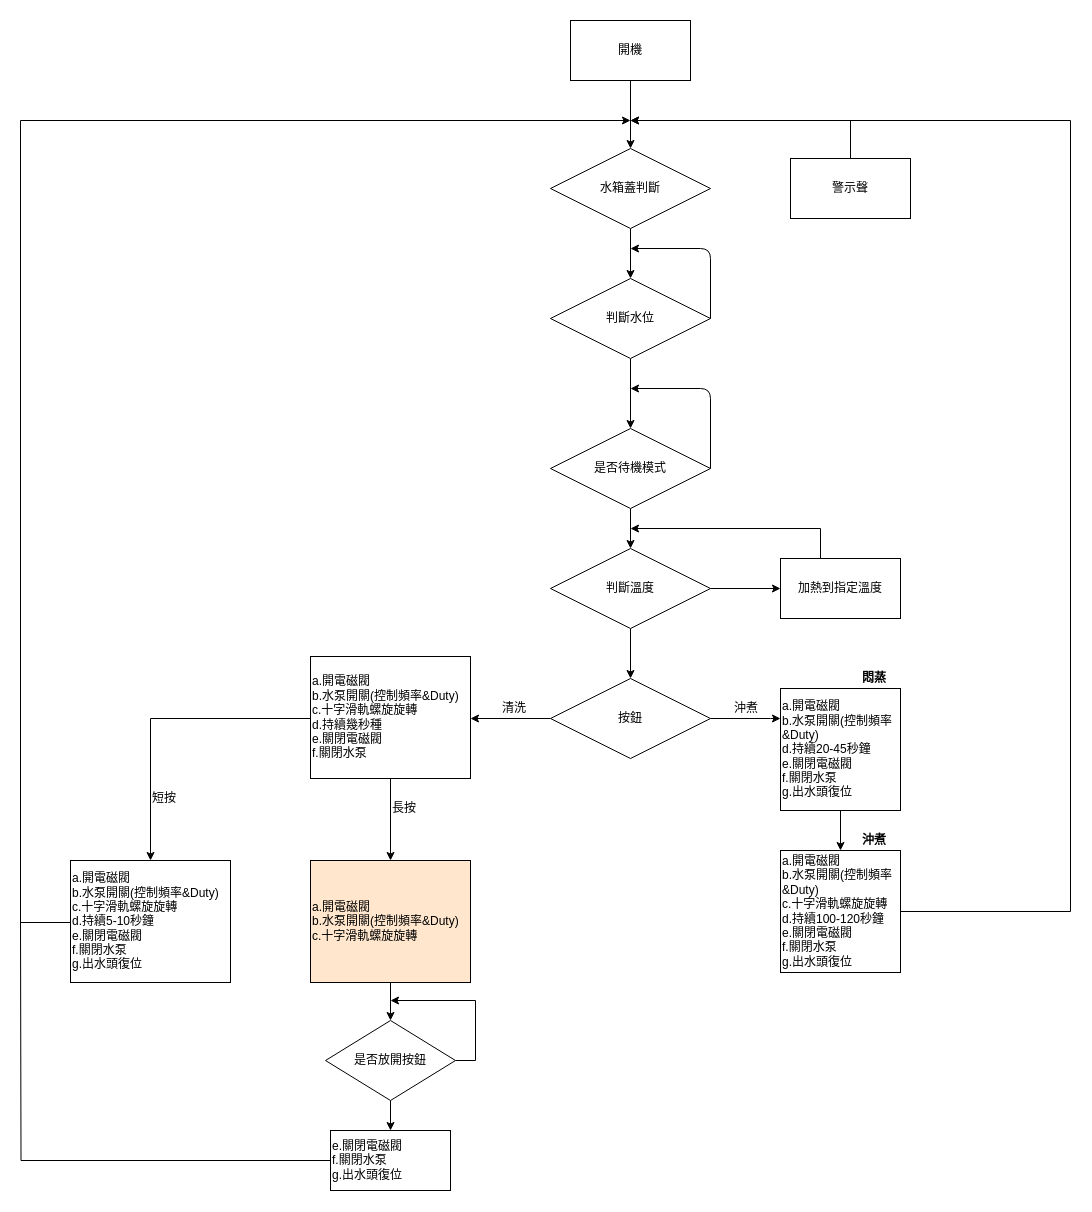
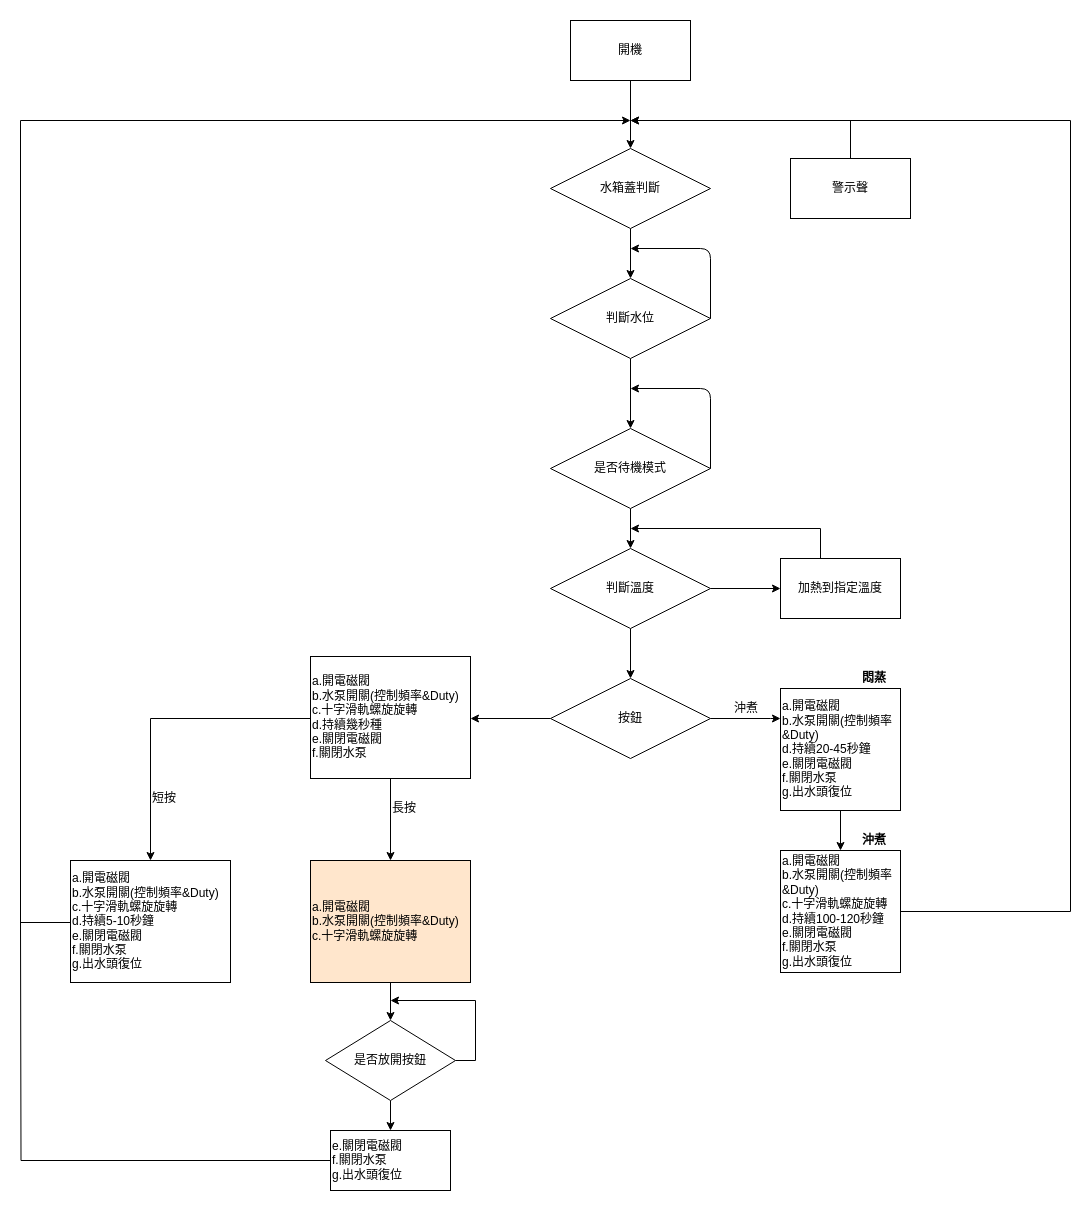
(521, 709) -> none
